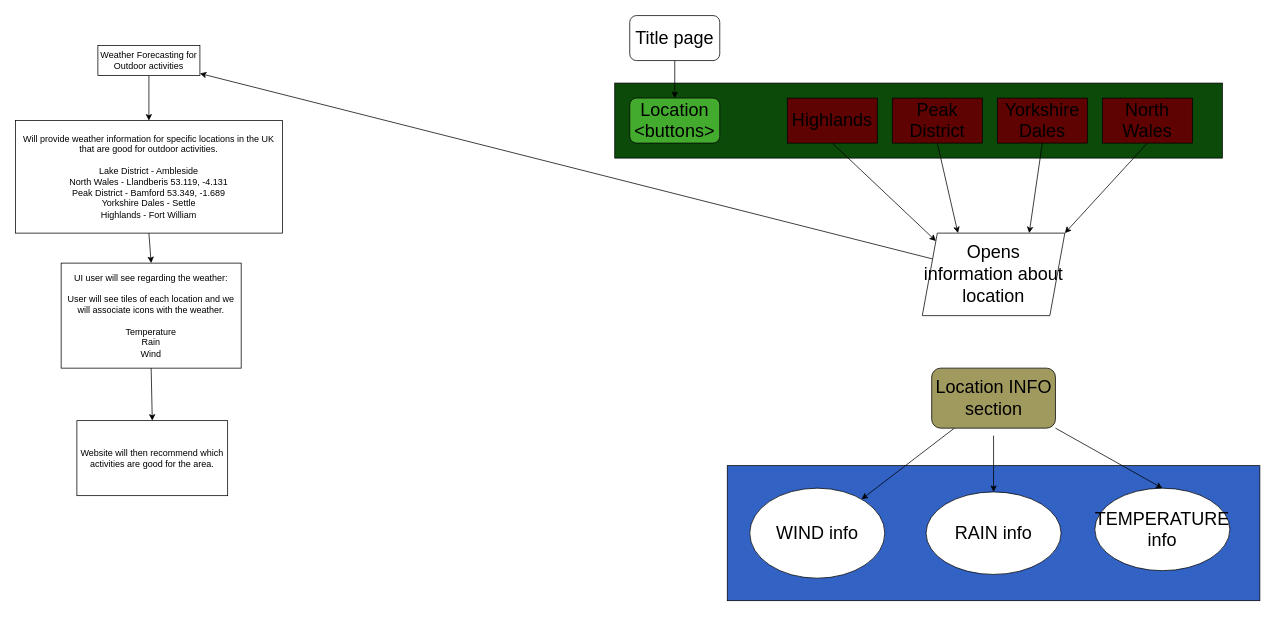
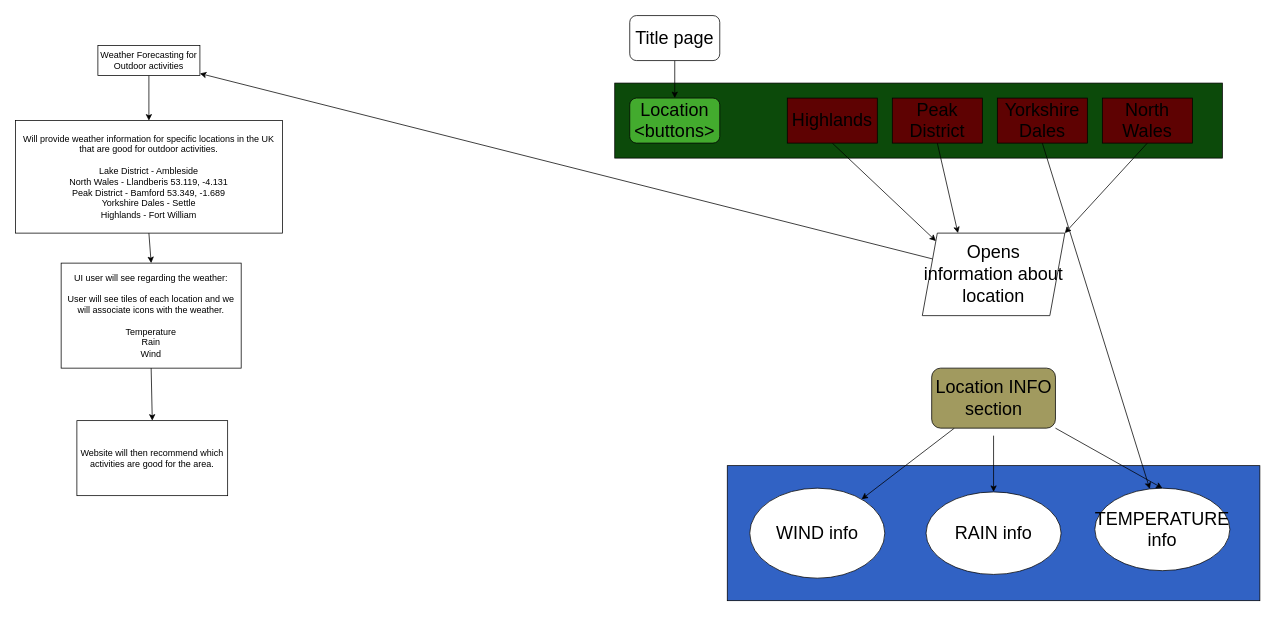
(1035, 192) -> (1097, 321)
